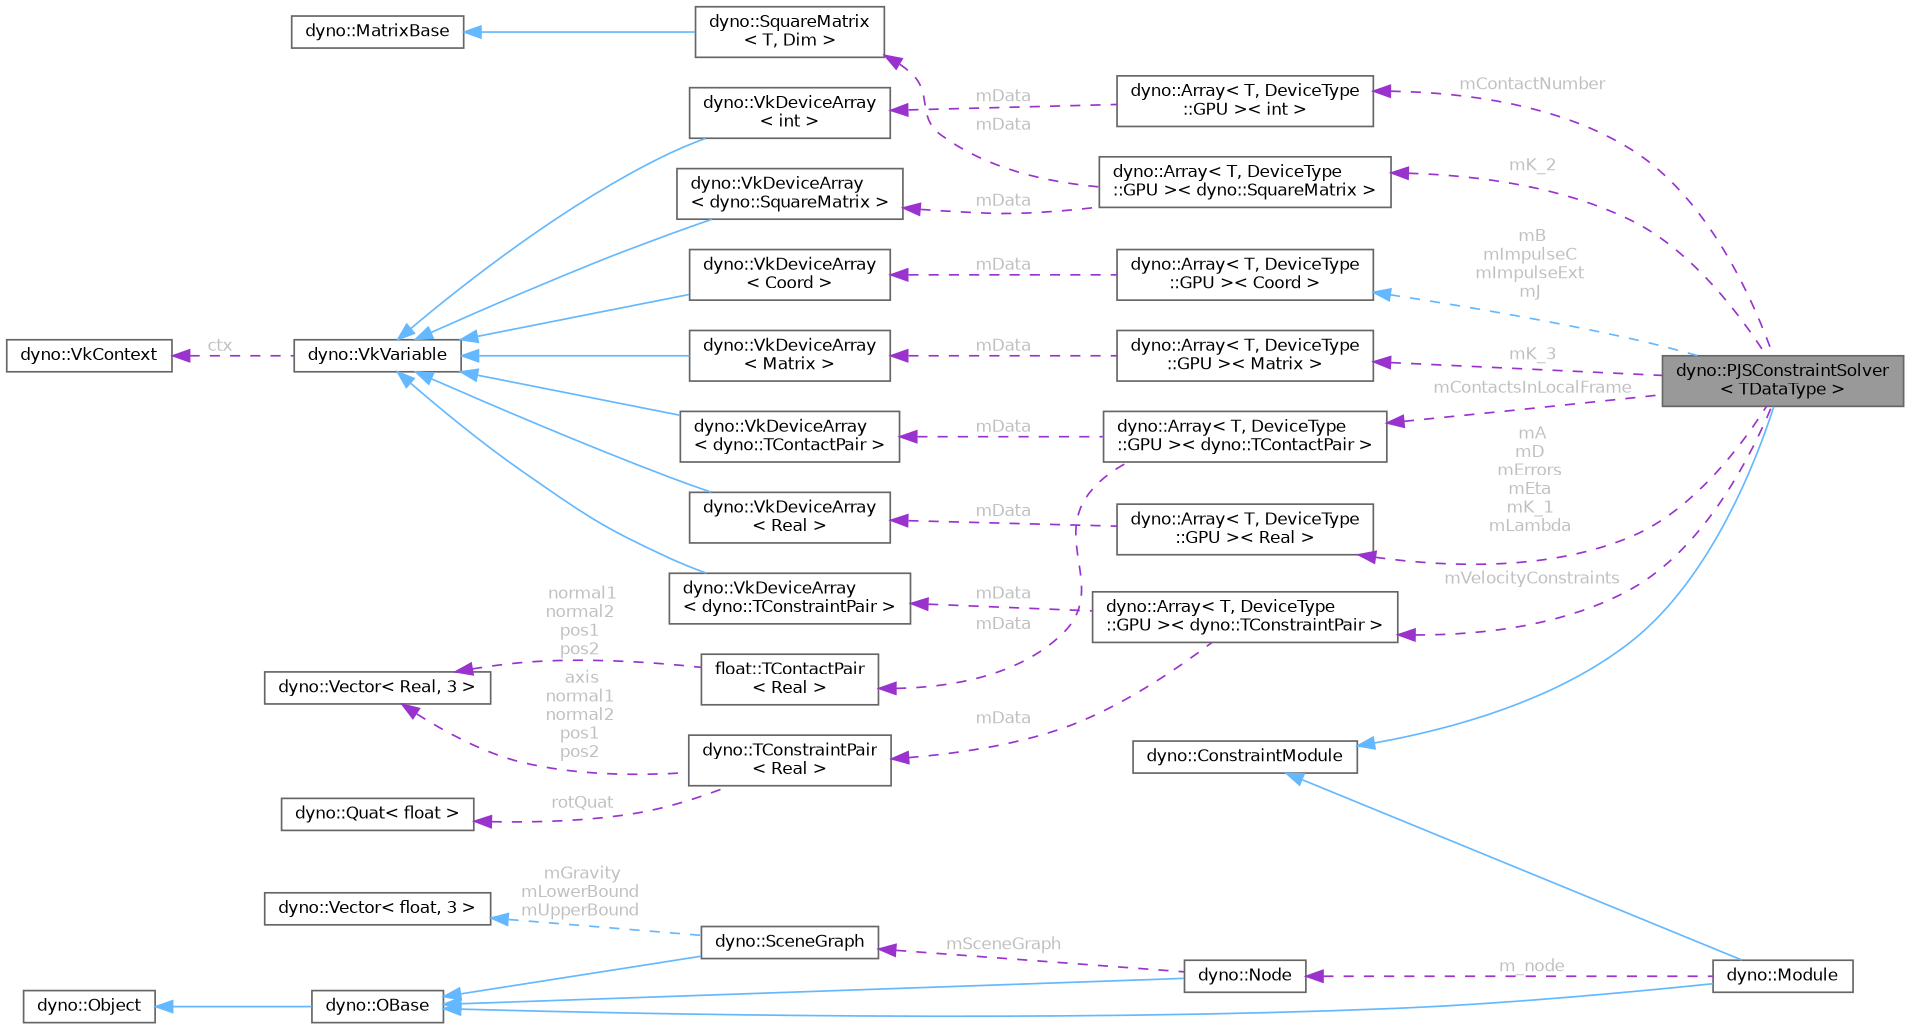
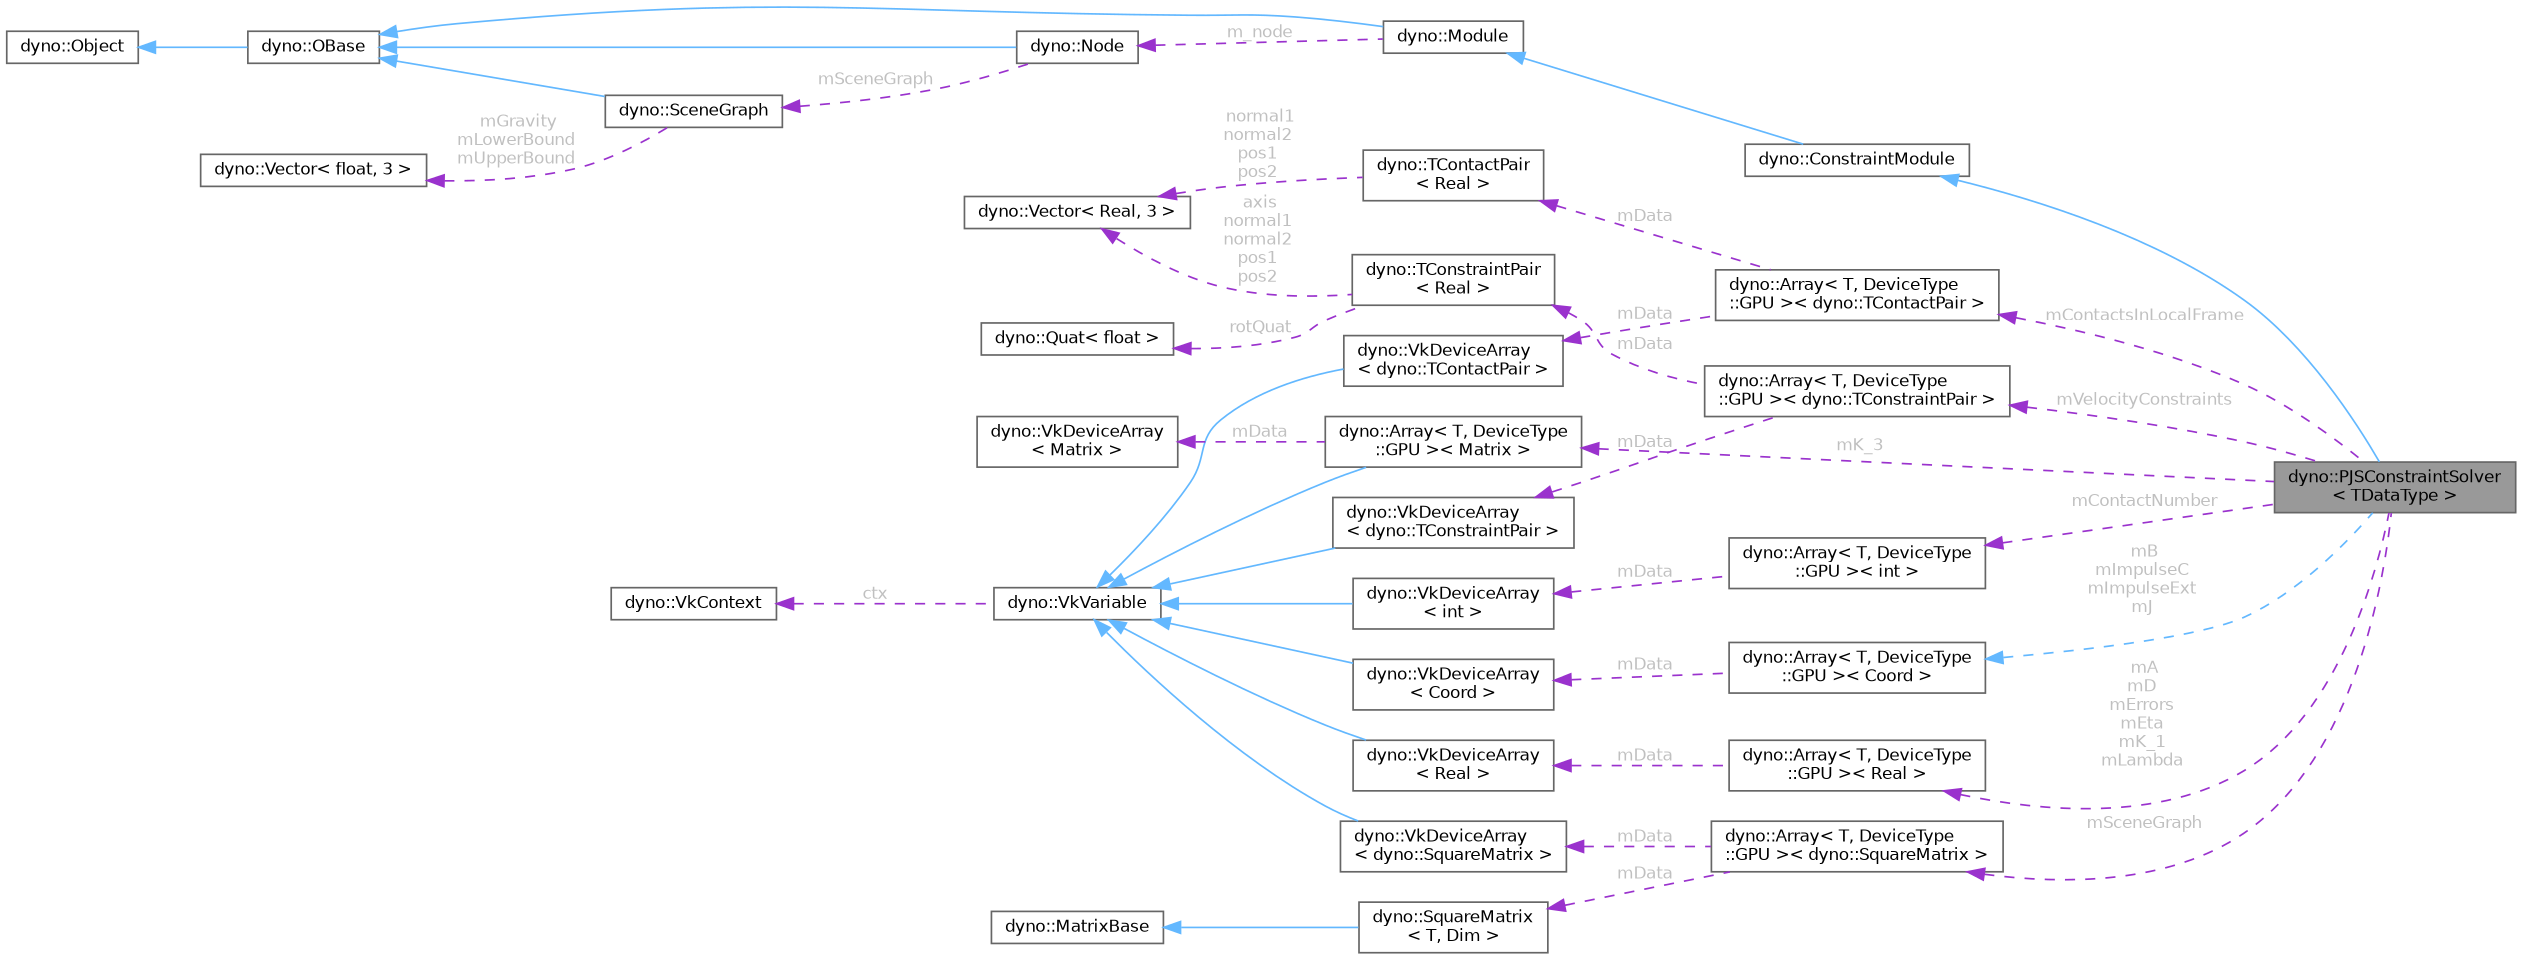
(1530, 166) -> (2142, 824)
(584, 356) -> (1243, 519)
(790, 680) -> (1453, 175)
(1522, 870) -> (1663, 101)
(605, 927) -> (560, 172)
